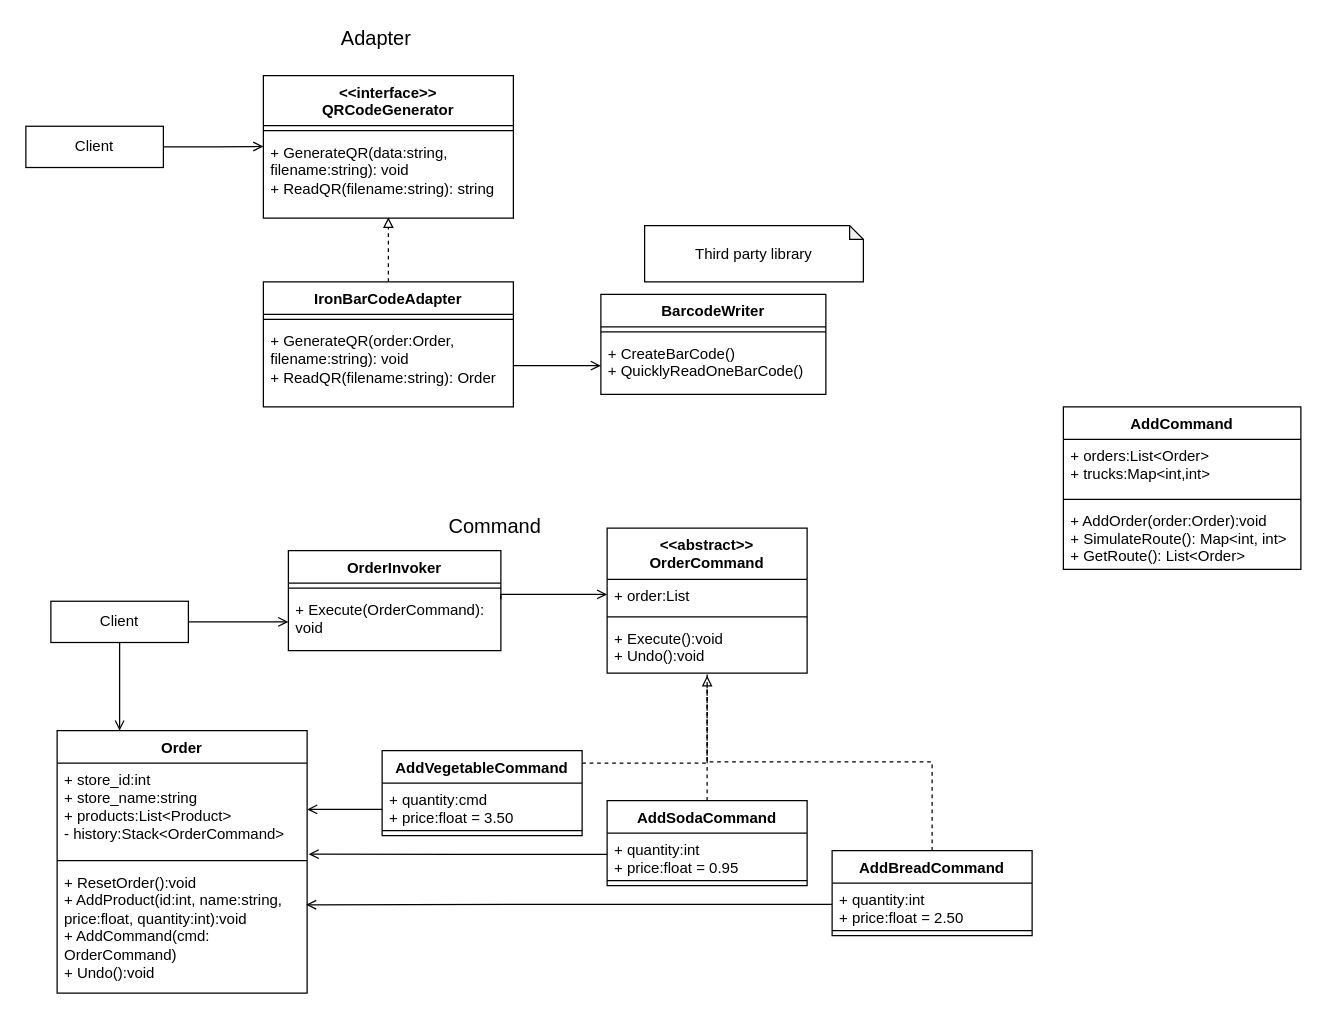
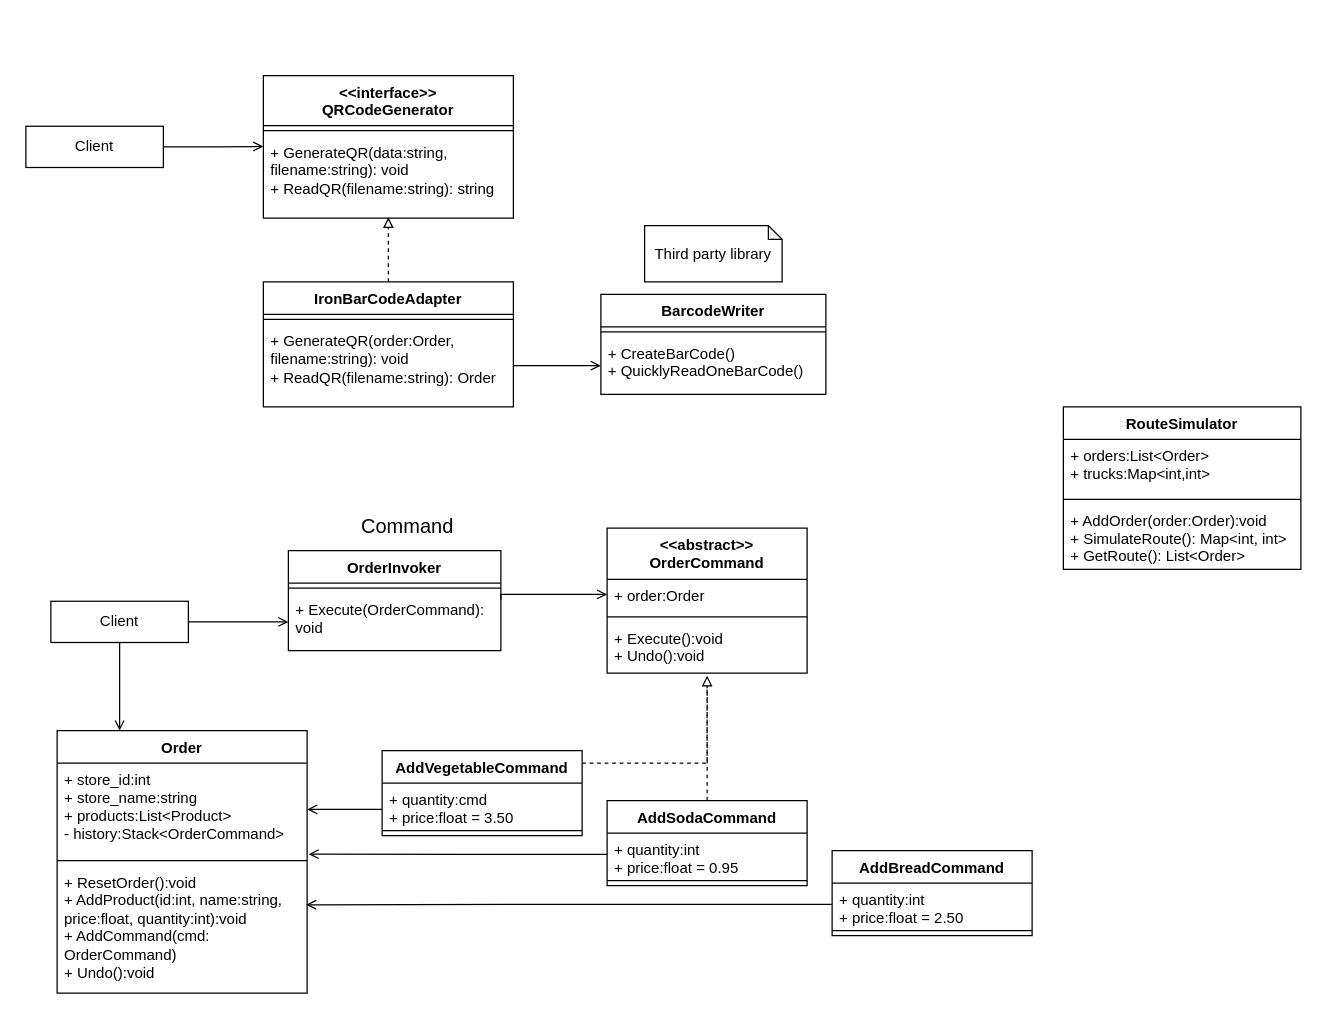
(376, 38) -> none
(754, 254) -> (713, 254)
(1181, 424) -> (1181, 424)
(494, 526) -> (407, 526)
(658, 596) -> (664, 596)
(864, 762) -> none
